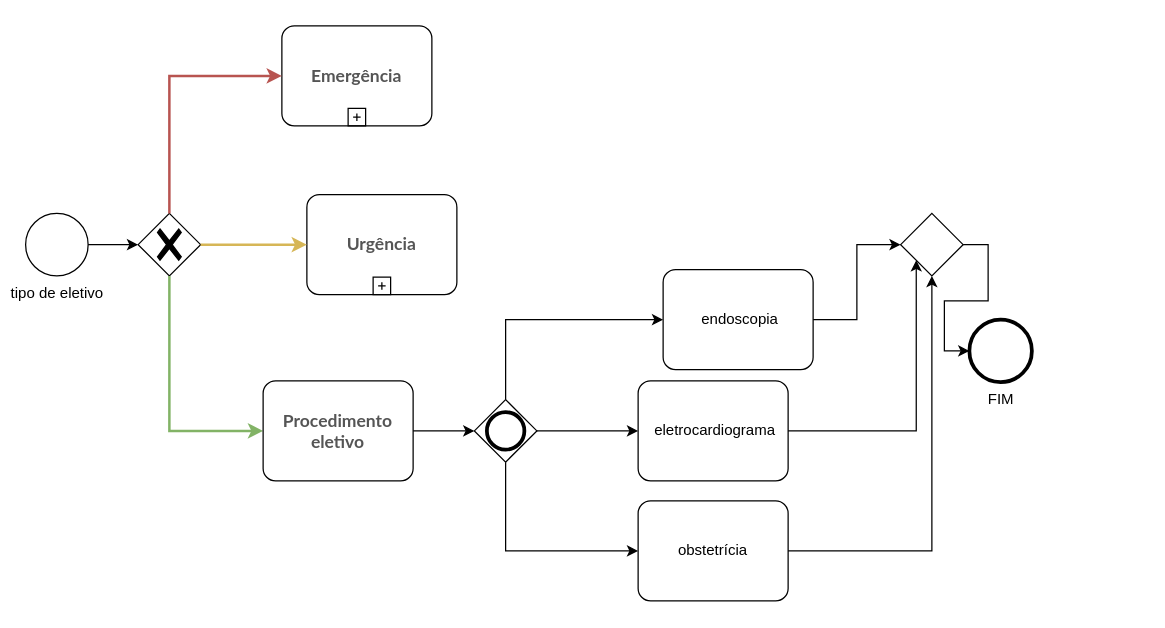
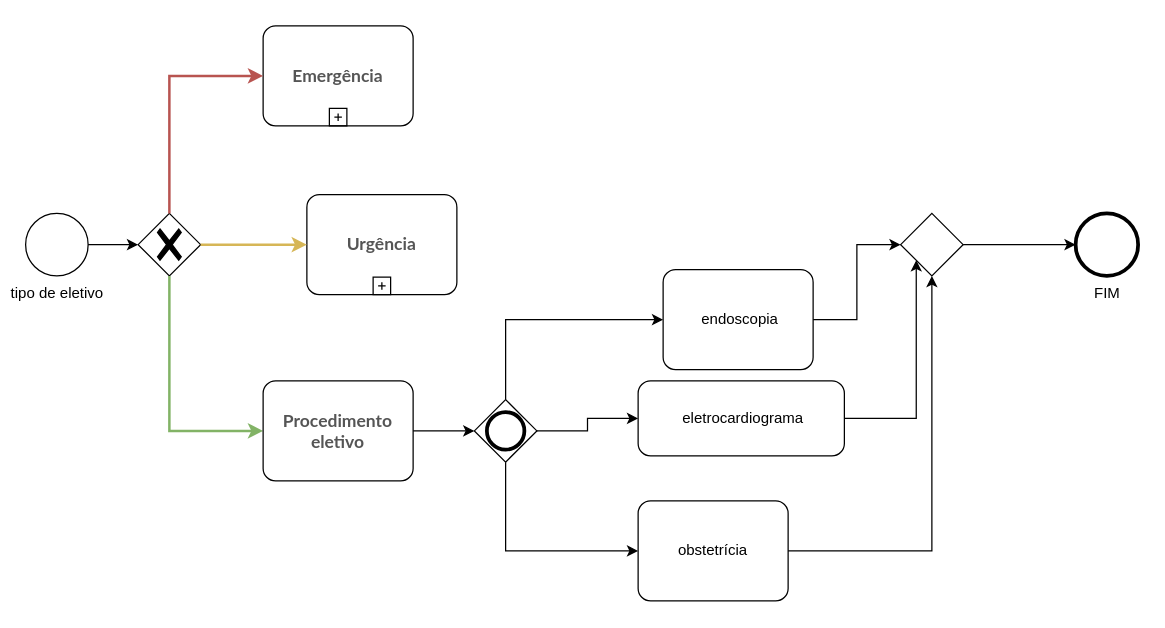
(357, 76) -> (338, 76)
(1001, 351) -> (1107, 244)
(713, 431) -> (741, 418)
